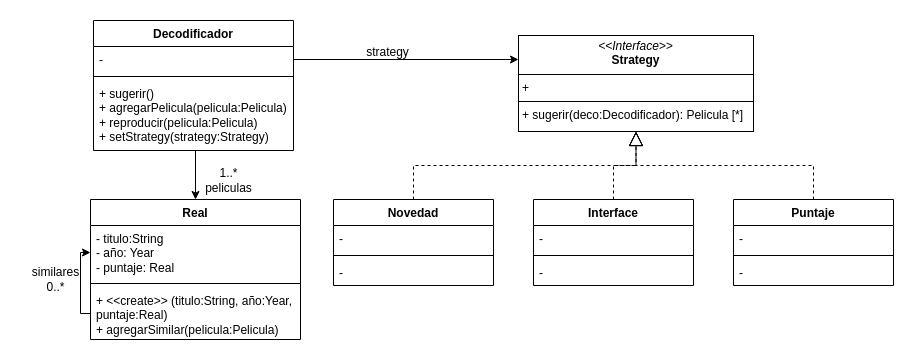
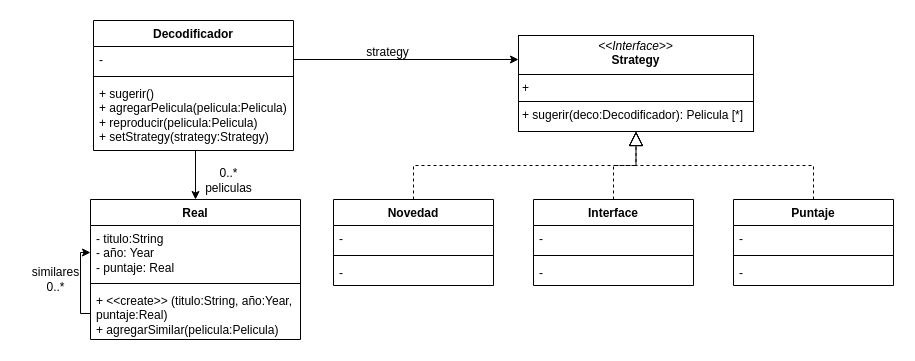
(229, 181) -> (229, 181)
